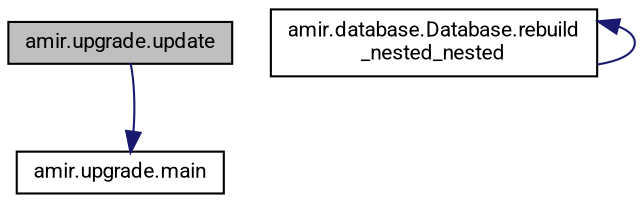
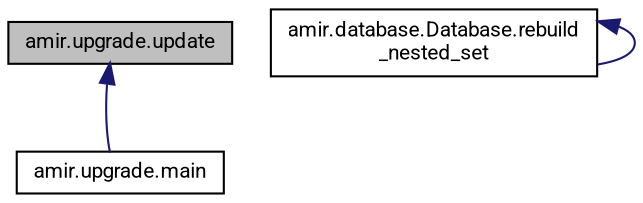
(434, 43) -> (434, 43)
(134, 97) -> (106, 119)
